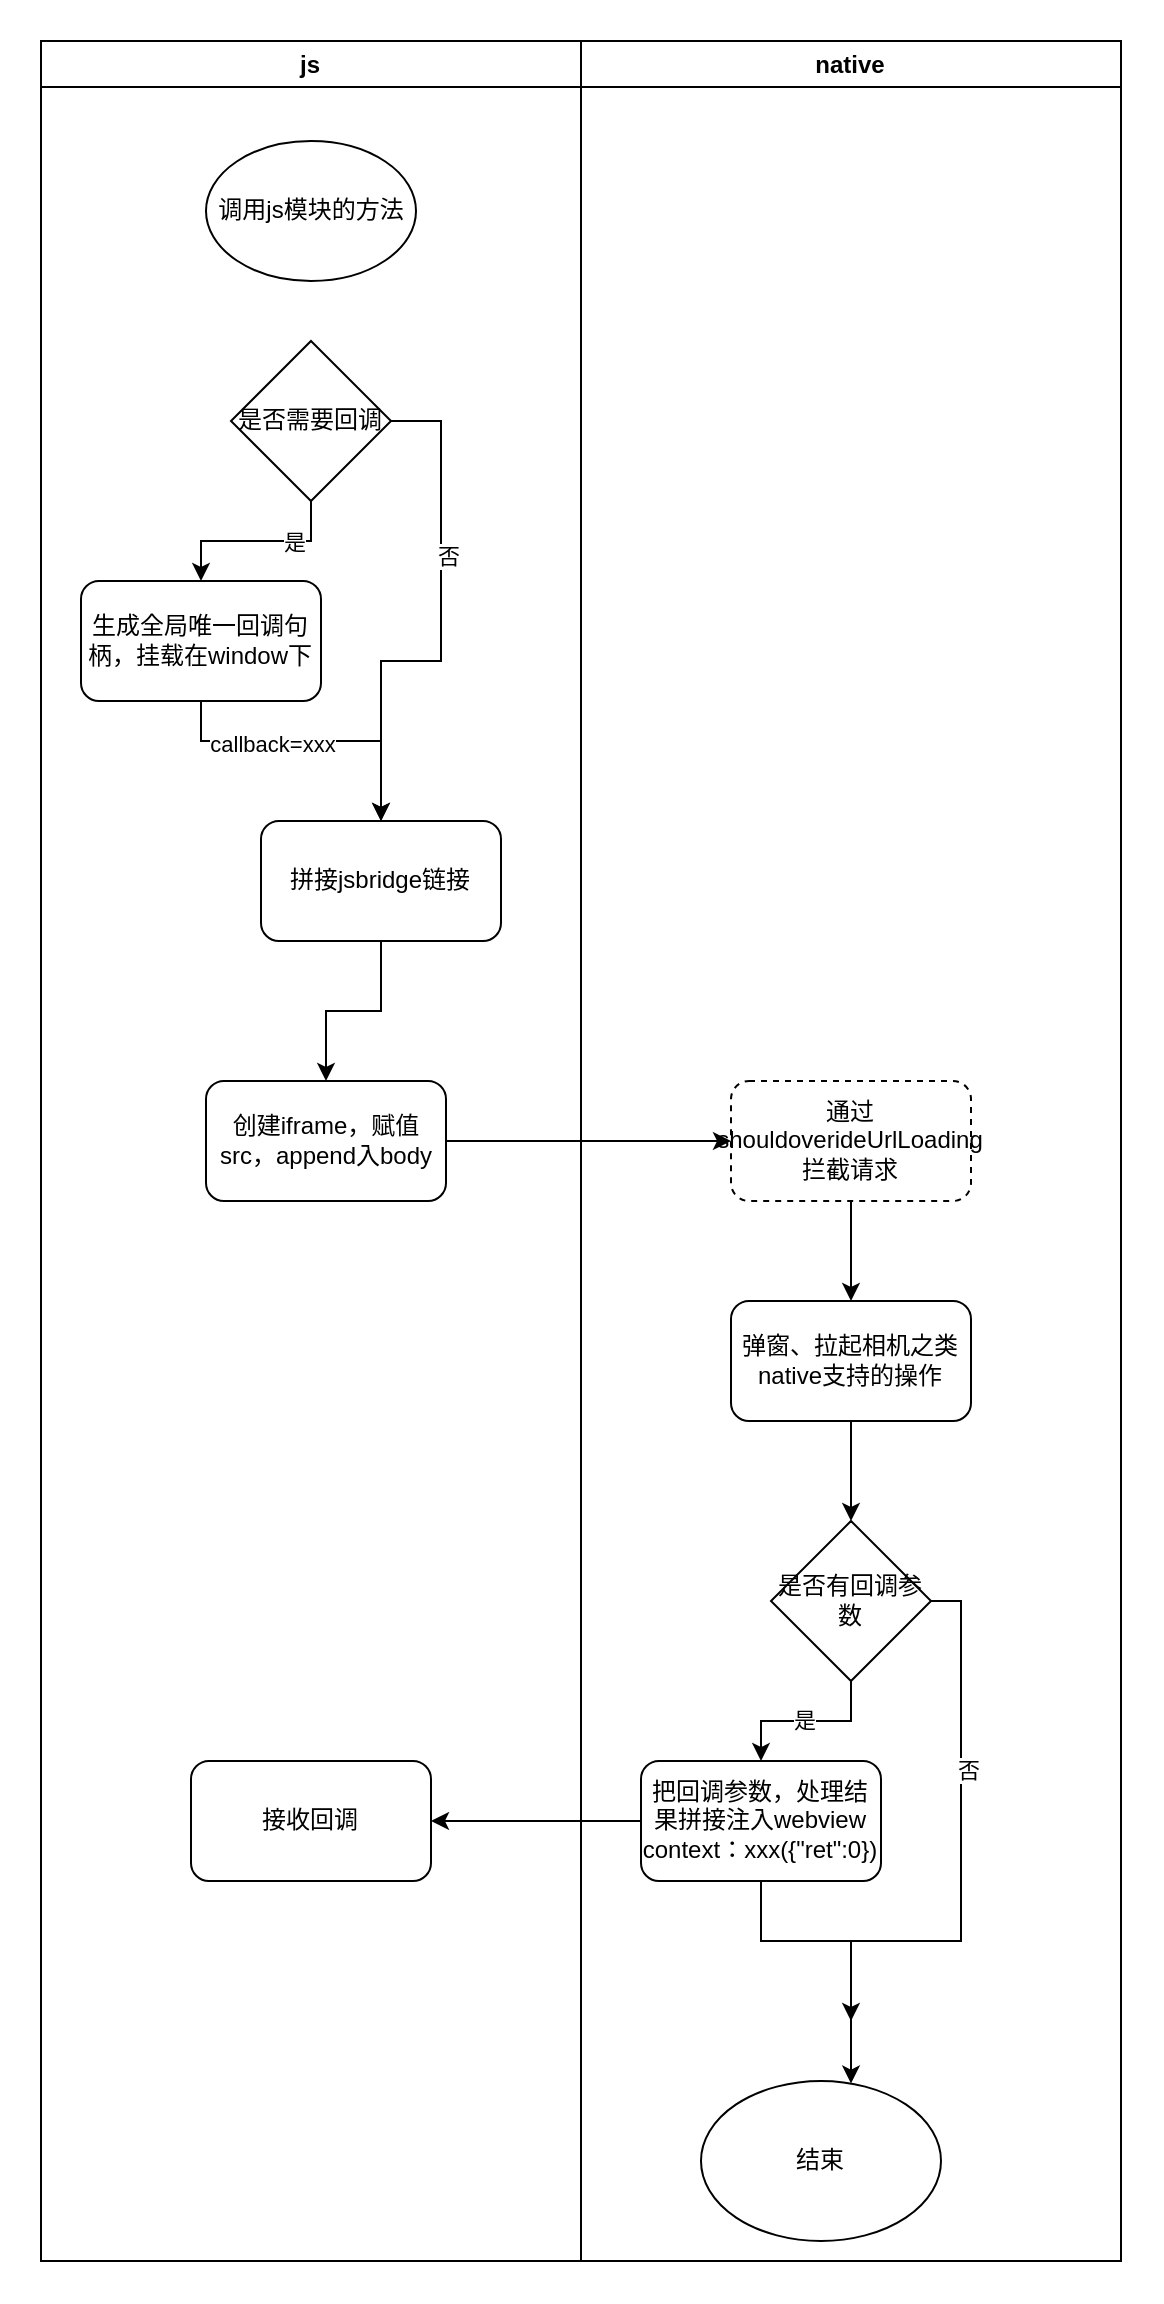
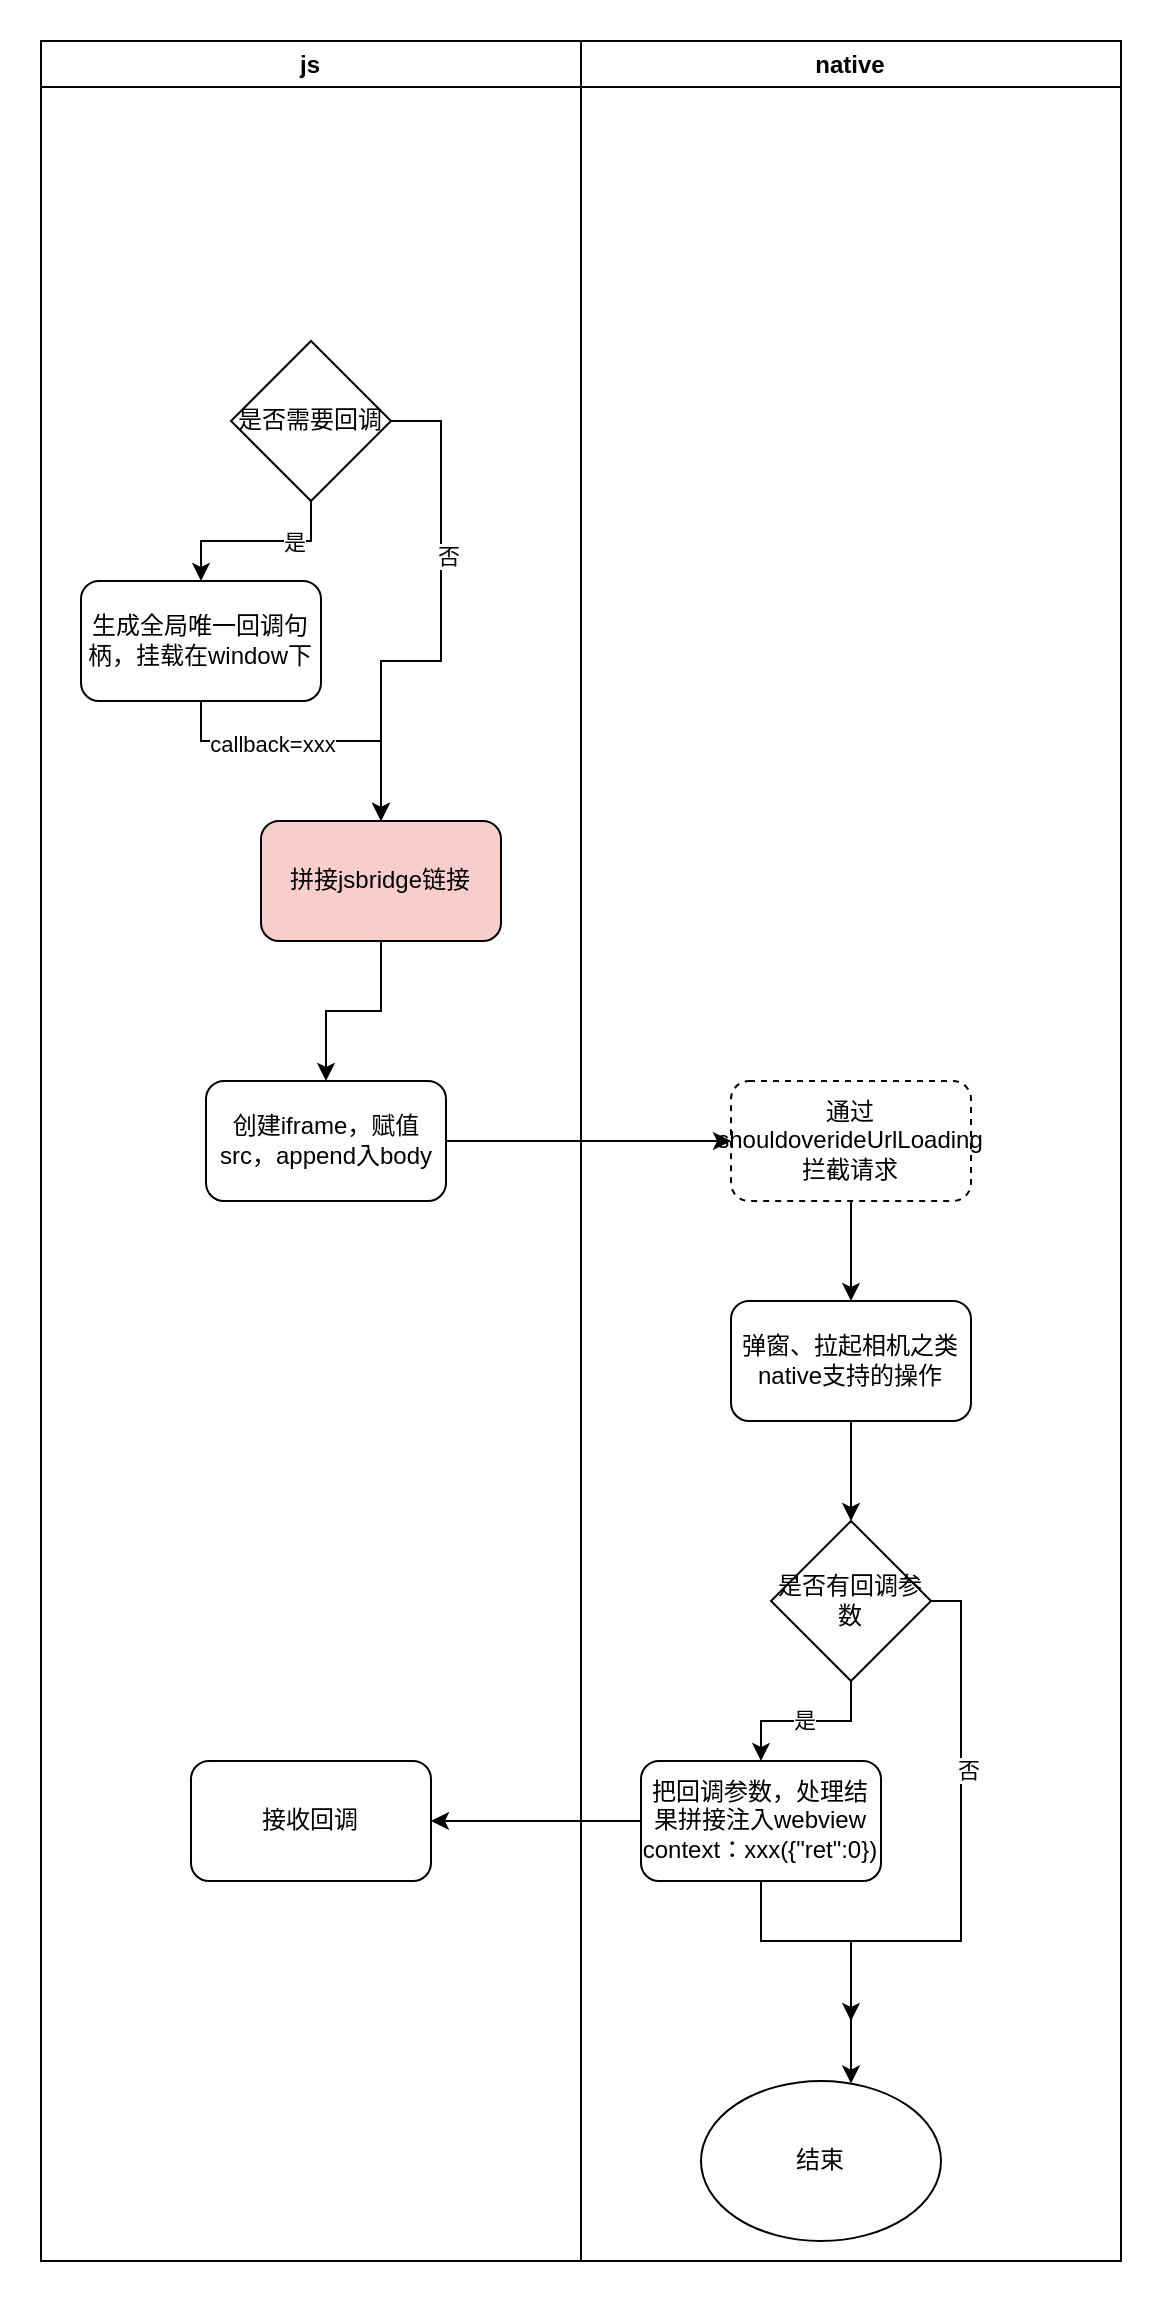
(311, 211) -> none
(381, 881) -> (381, 881)
